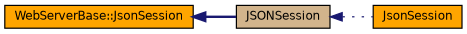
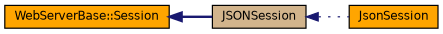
(99, 17) -> (87, 17)
